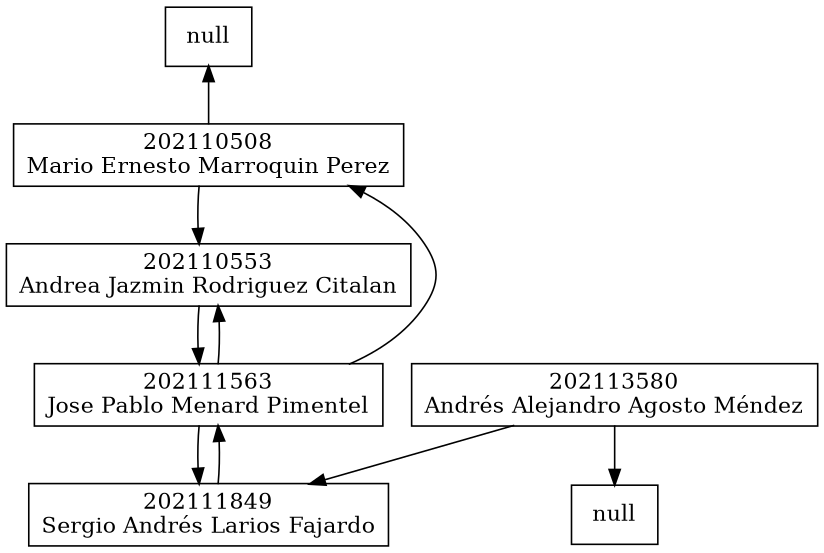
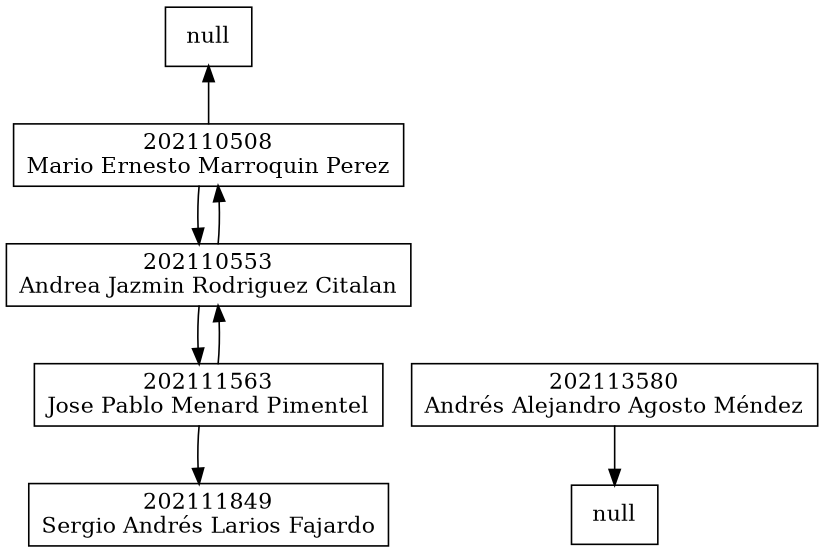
(435, 283) -> (219, 223)
(420, 453) -> none
(219, 463) -> none
